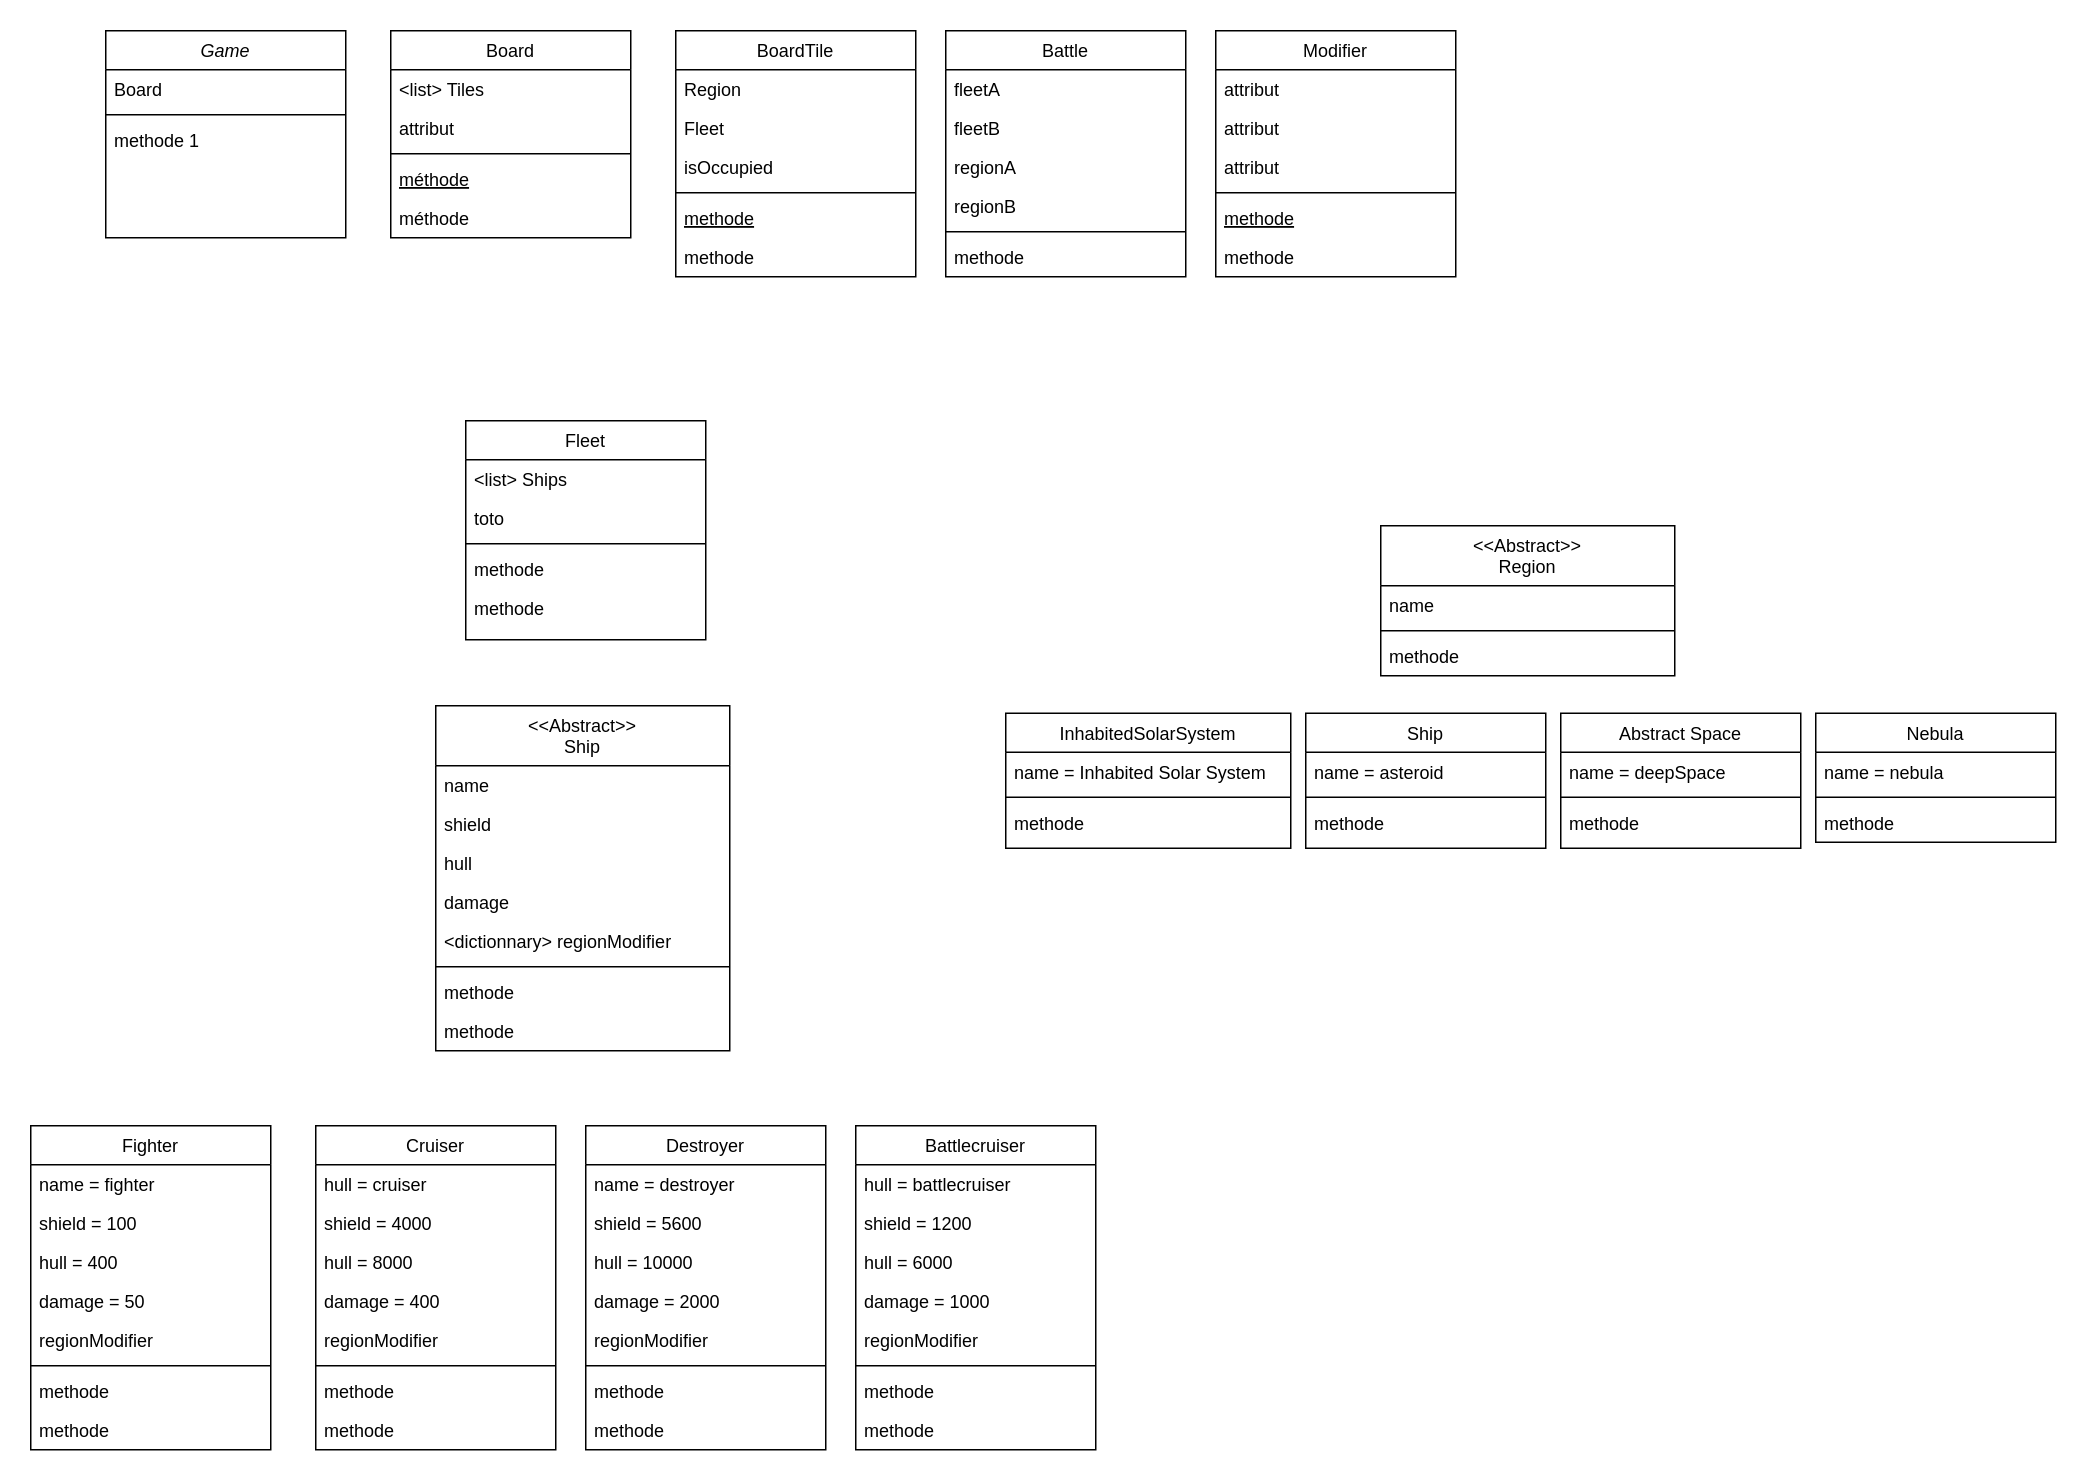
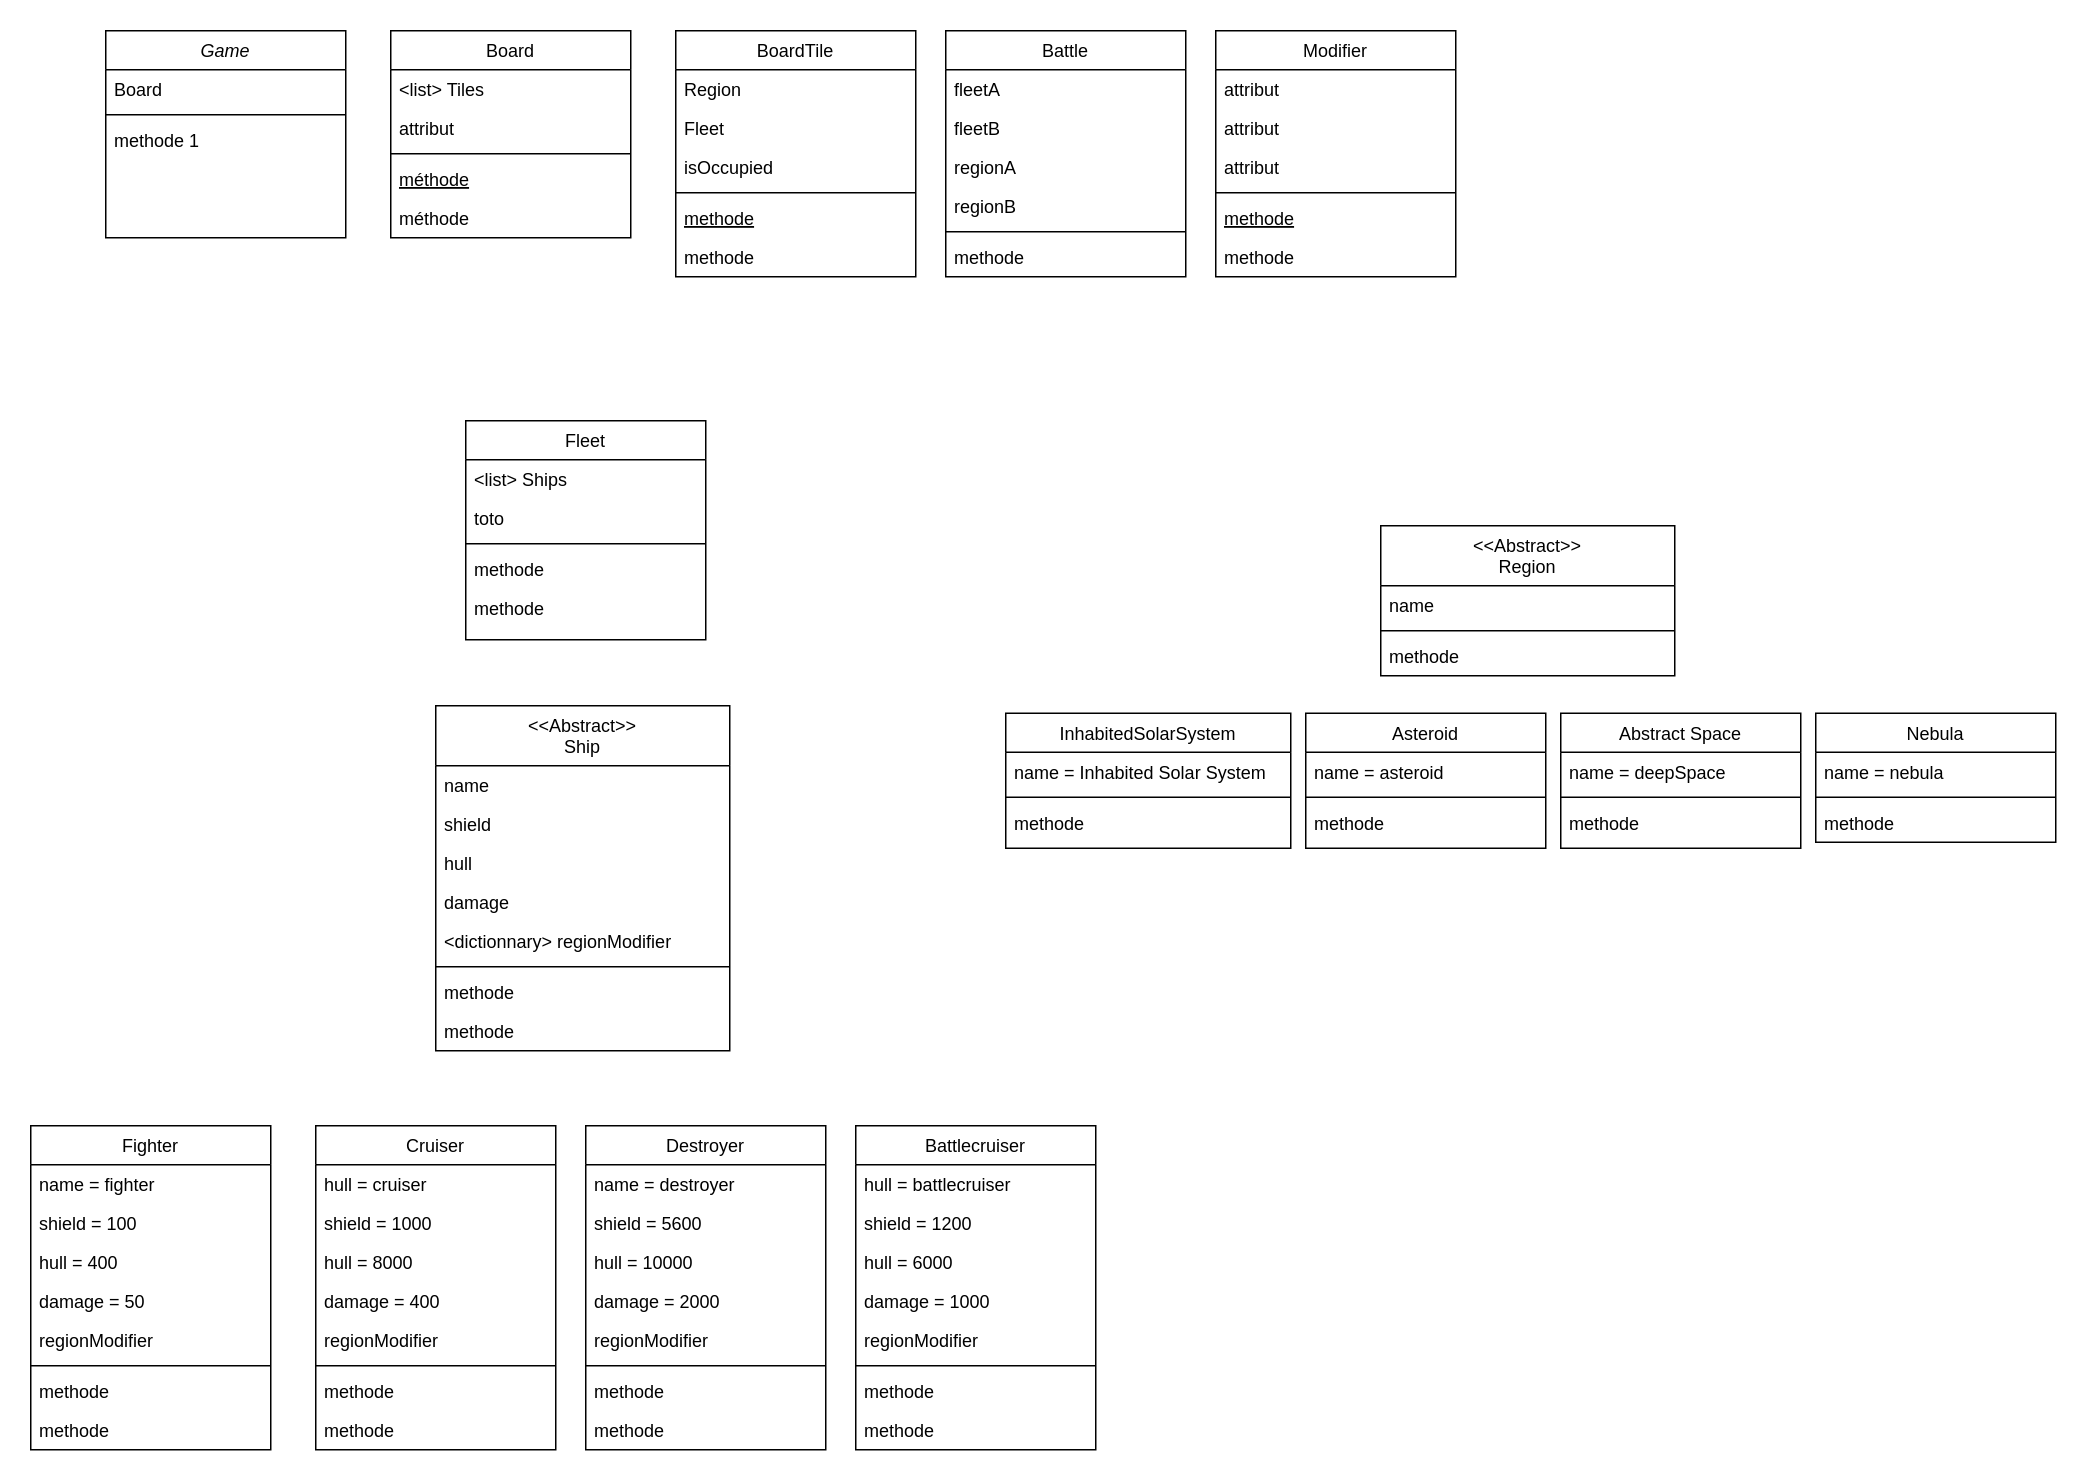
(1425, 734) -> (1425, 734)
(380, 1224) -> (380, 1224)
